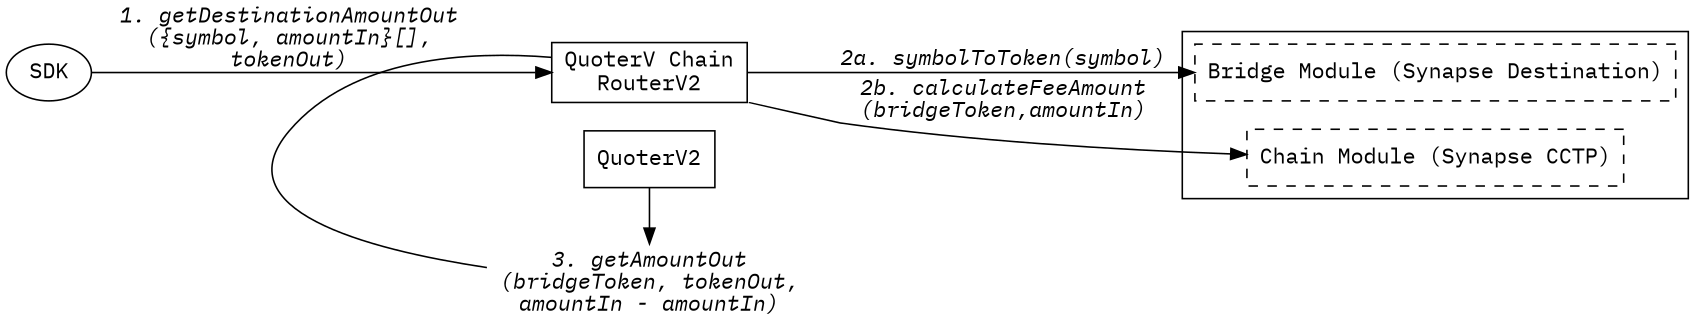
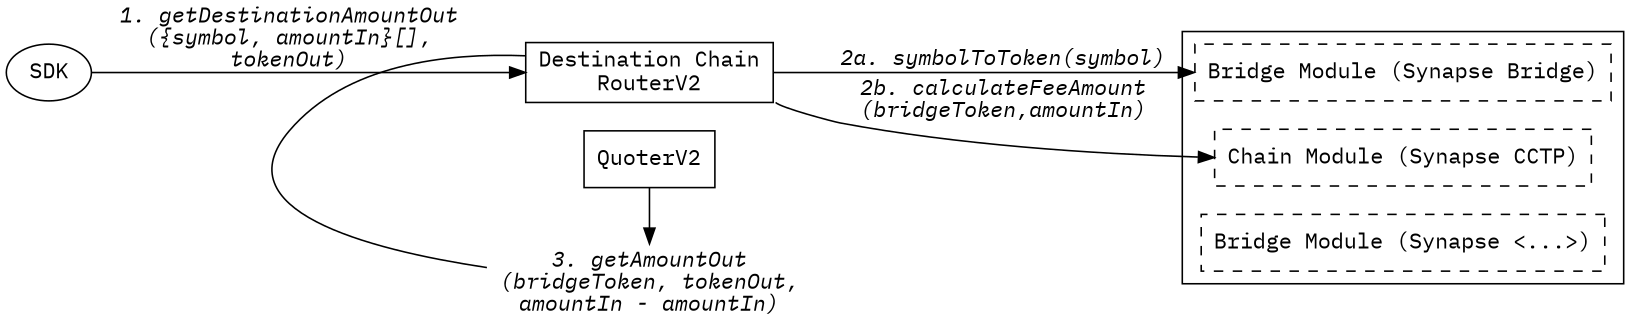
(649, 73) -> (649, 73)
(1435, 73) -> (1403, 73)
none -> (1403, 243)
